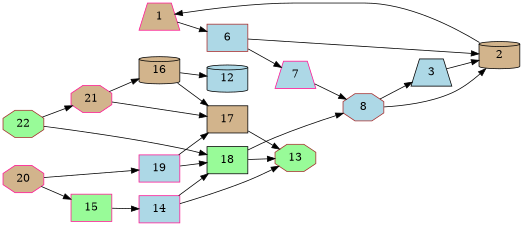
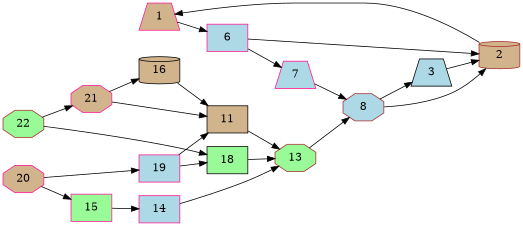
(227, 38) -> (227, 38)
(499, 55) -> (499, 55)
(227, 79) -> none
(227, 119) -> (227, 119)
(291, 131) -> (326, 135)
(190, 187) -> none
